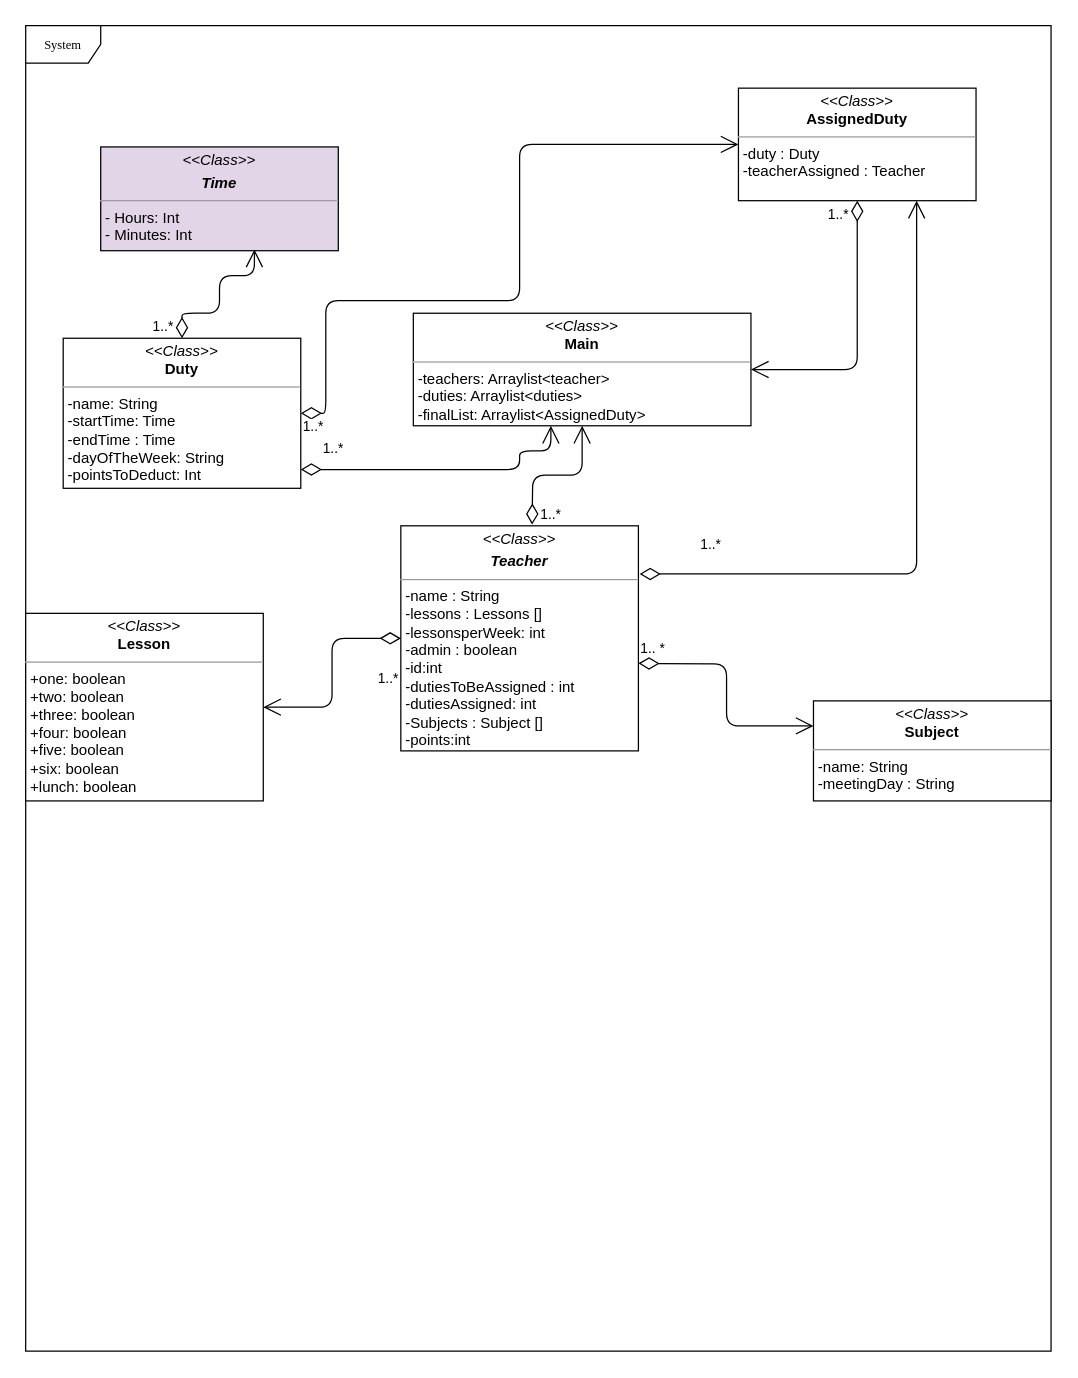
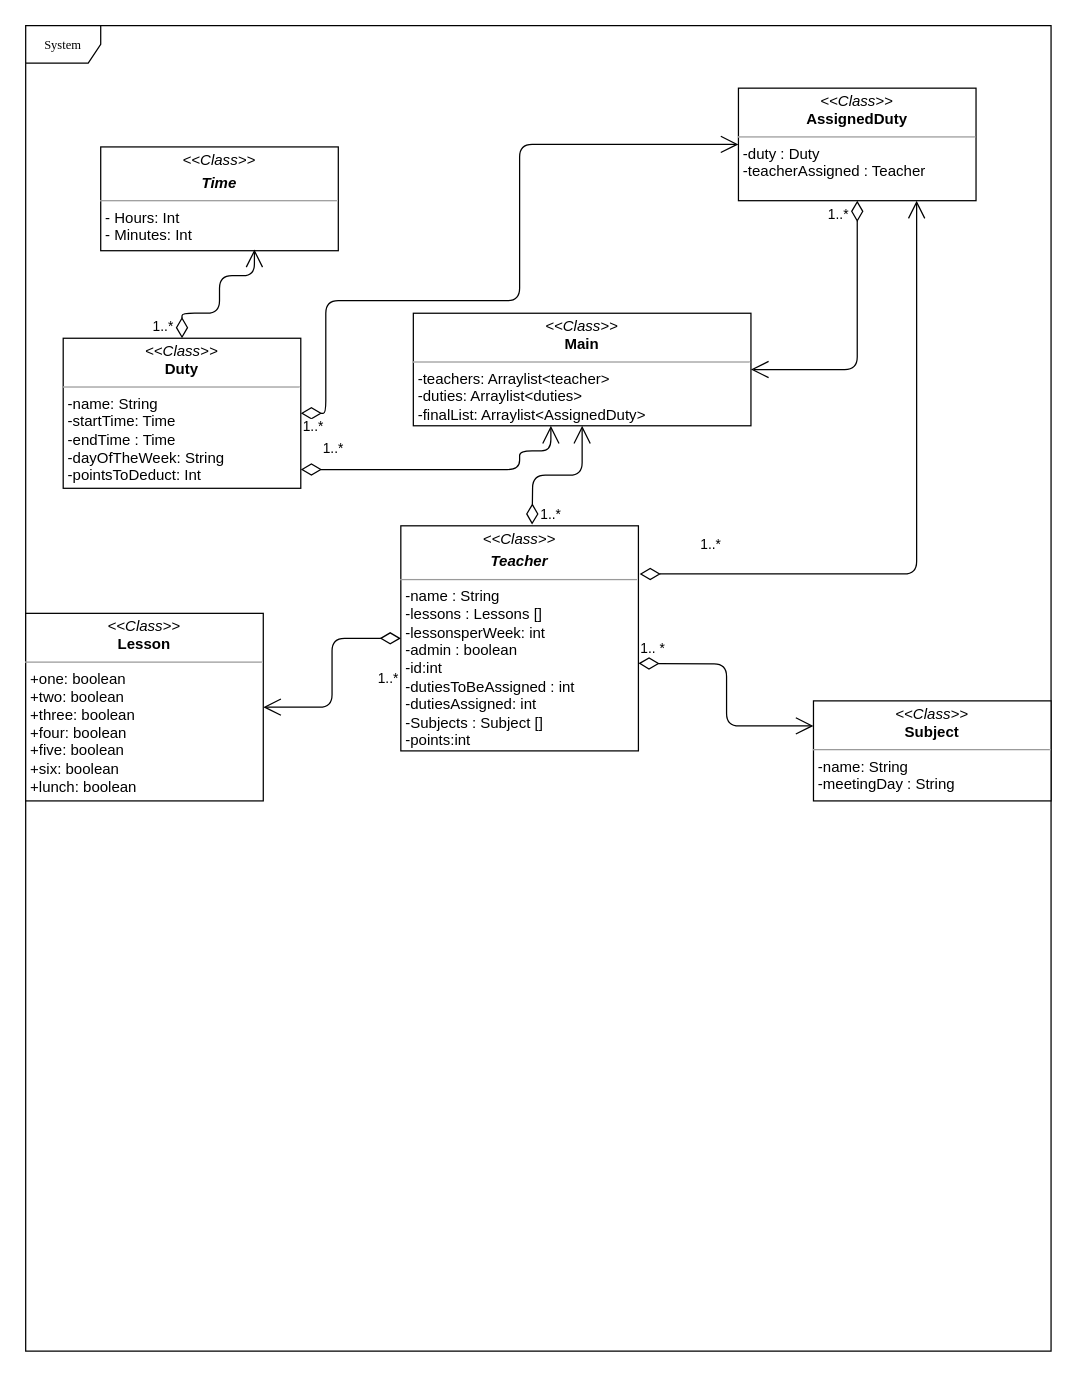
(219, 199) -> (219, 199)
